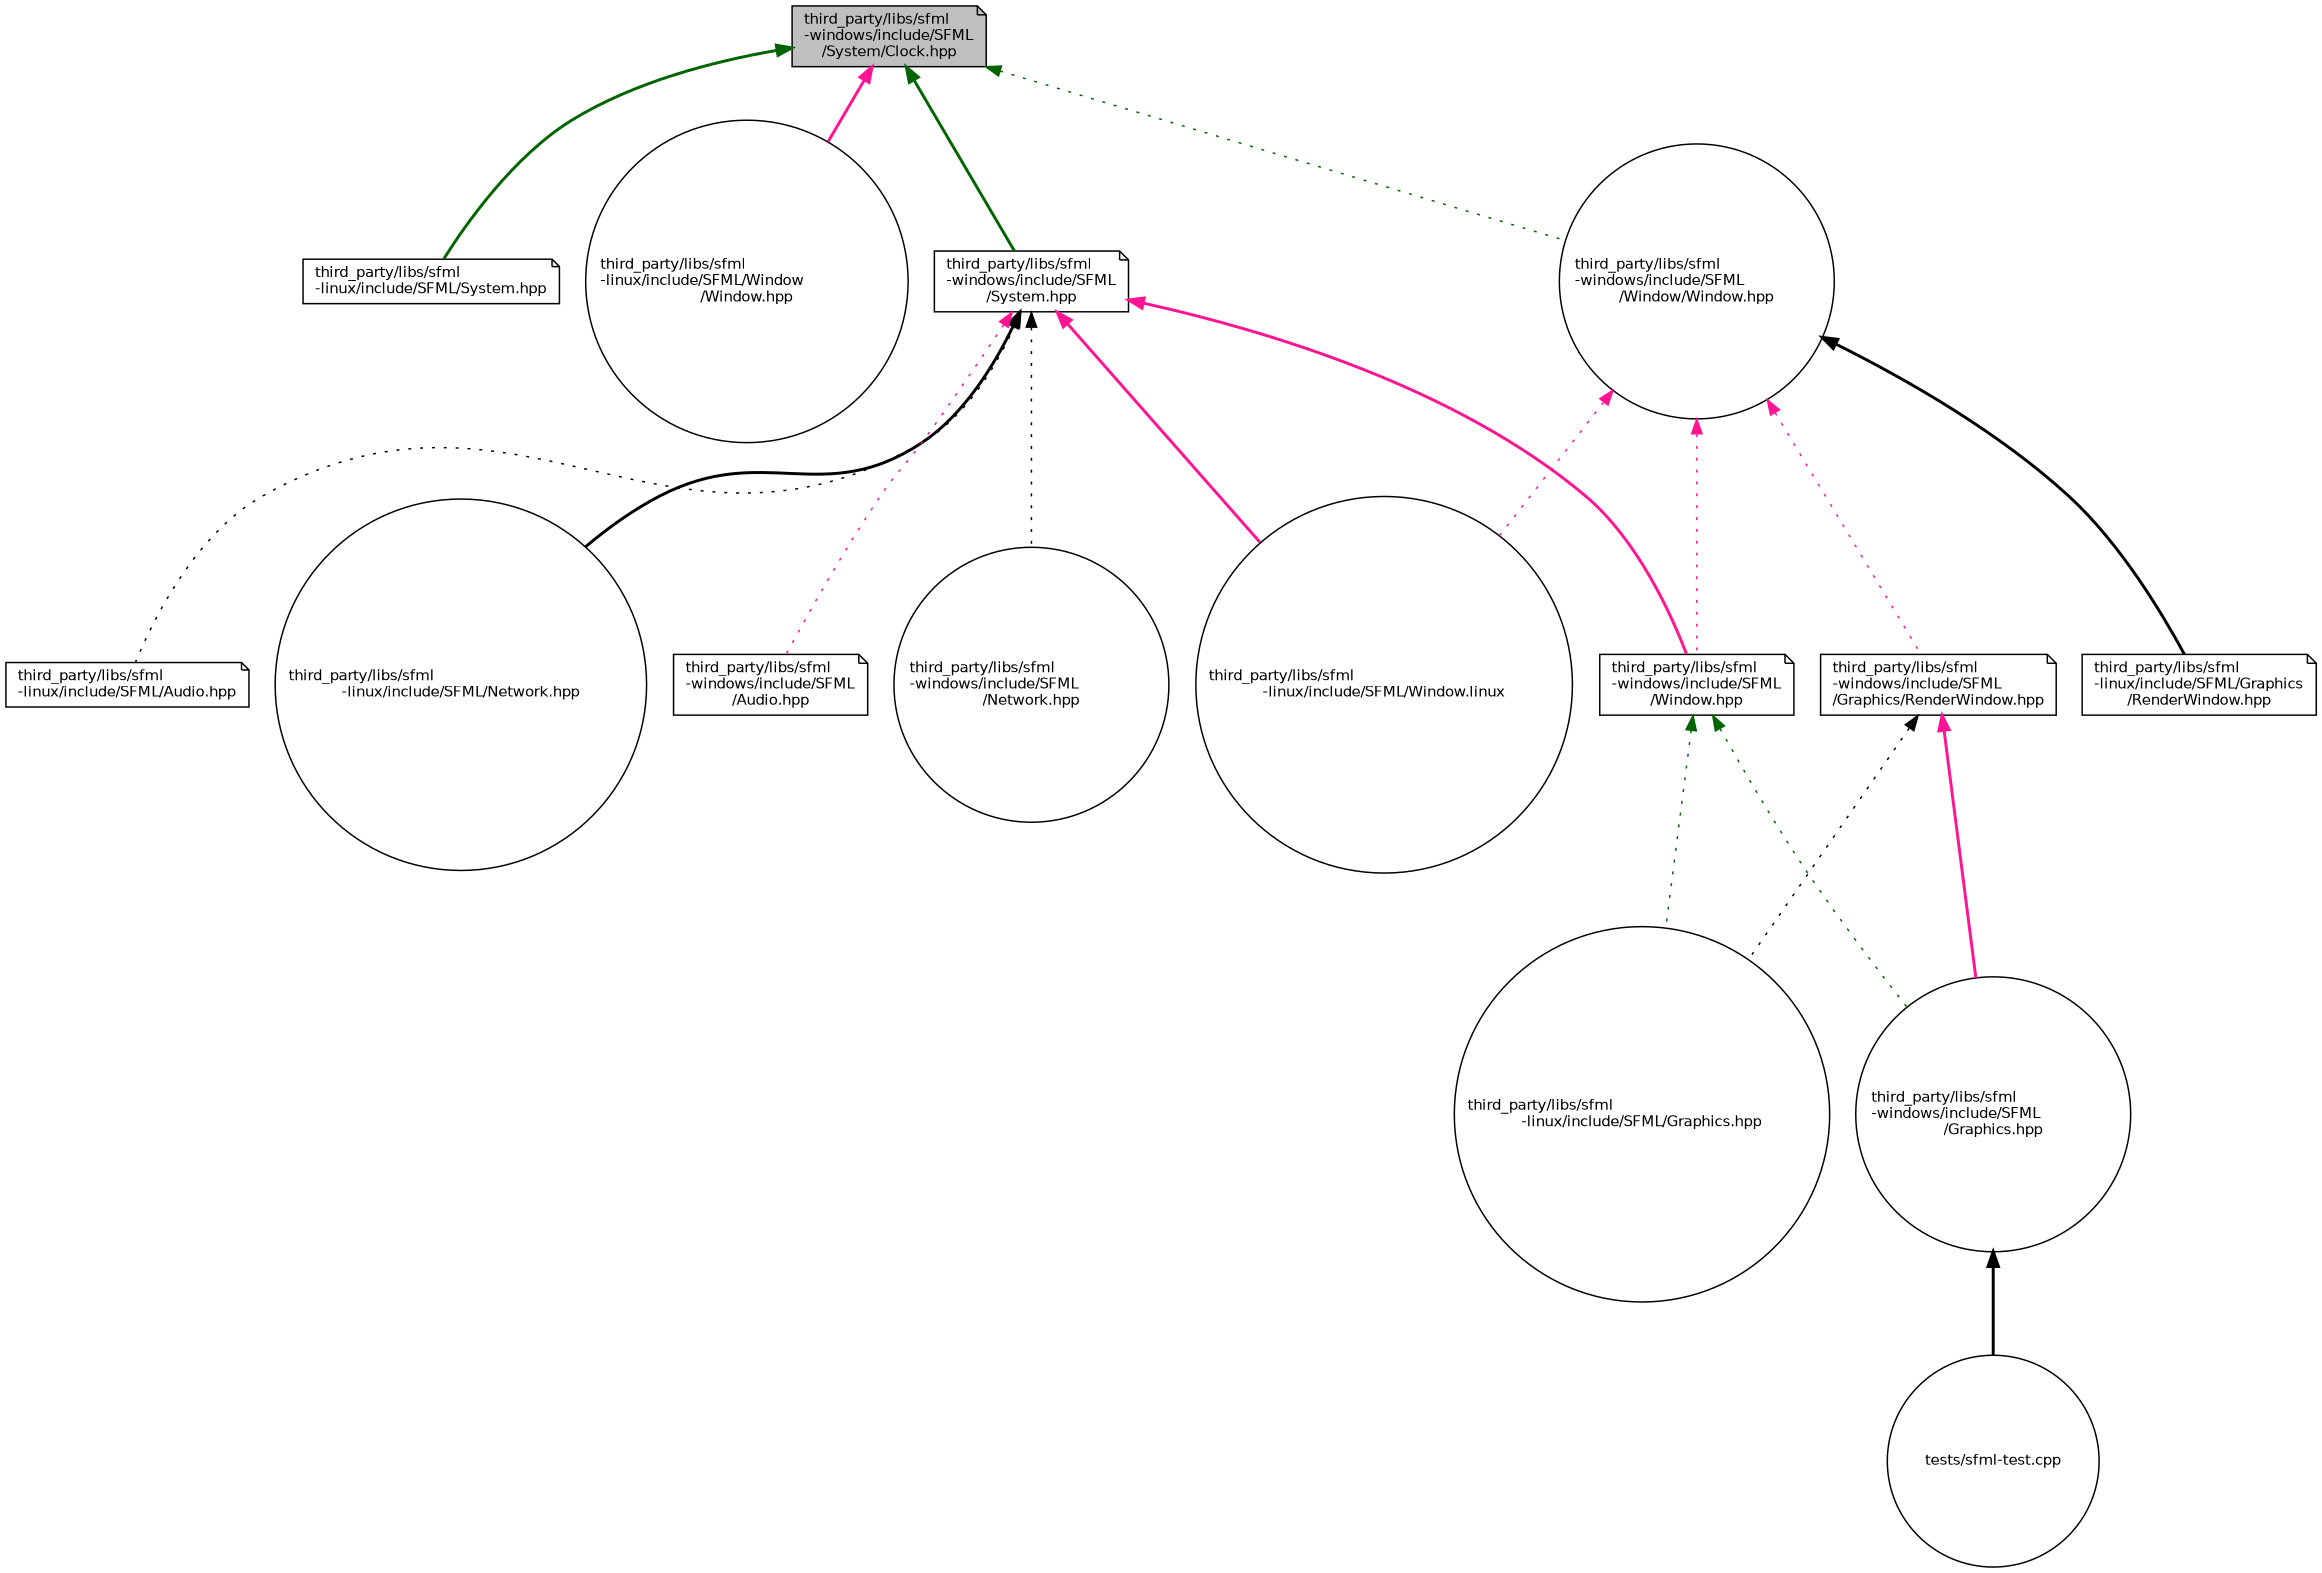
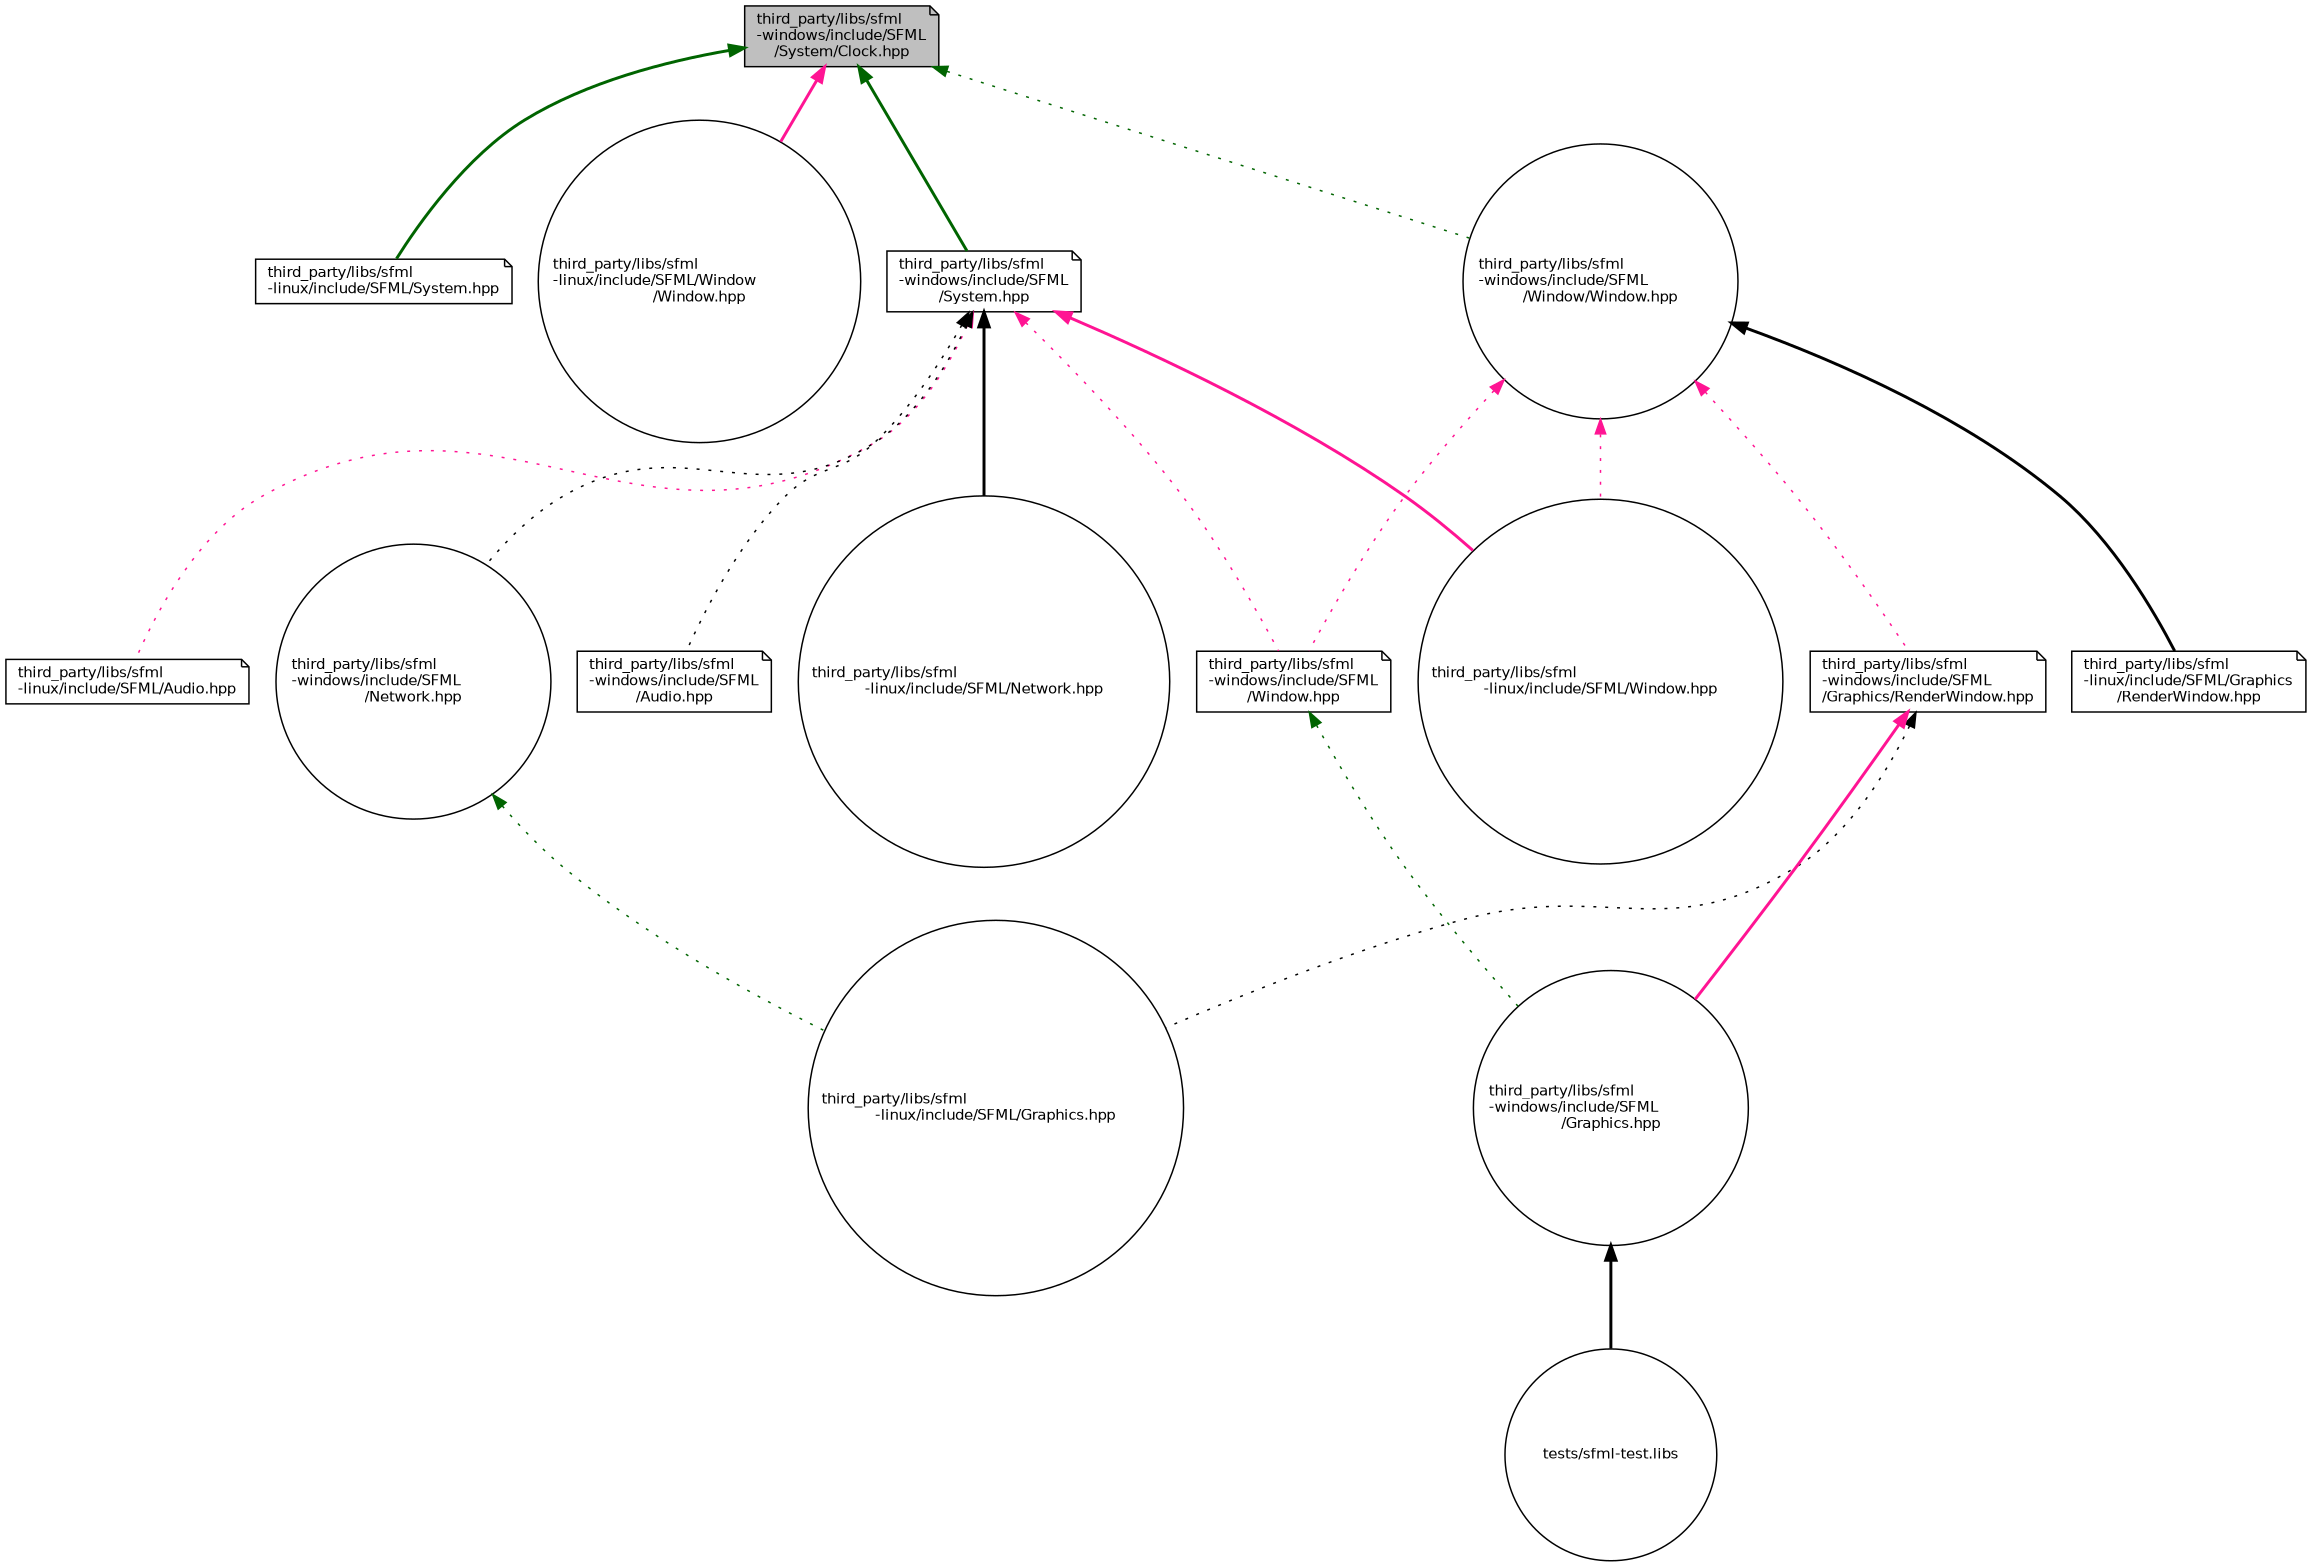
(1461, 415) -> (1167, 476)
(563, 464) -> (540, 465)
(888, 485) -> (794, 488)
(1384, 685) -> (1600, 682)
(1678, 829) -> (653, 933)
(1993, 1461) -> (1611, 1455)
